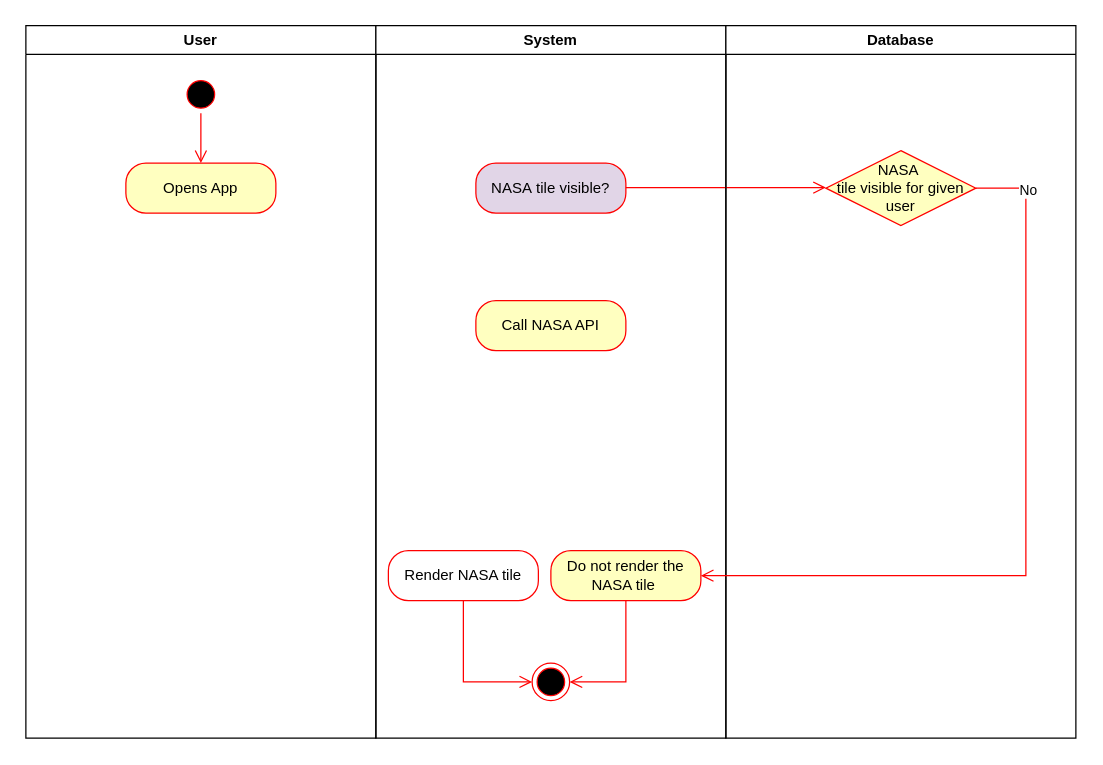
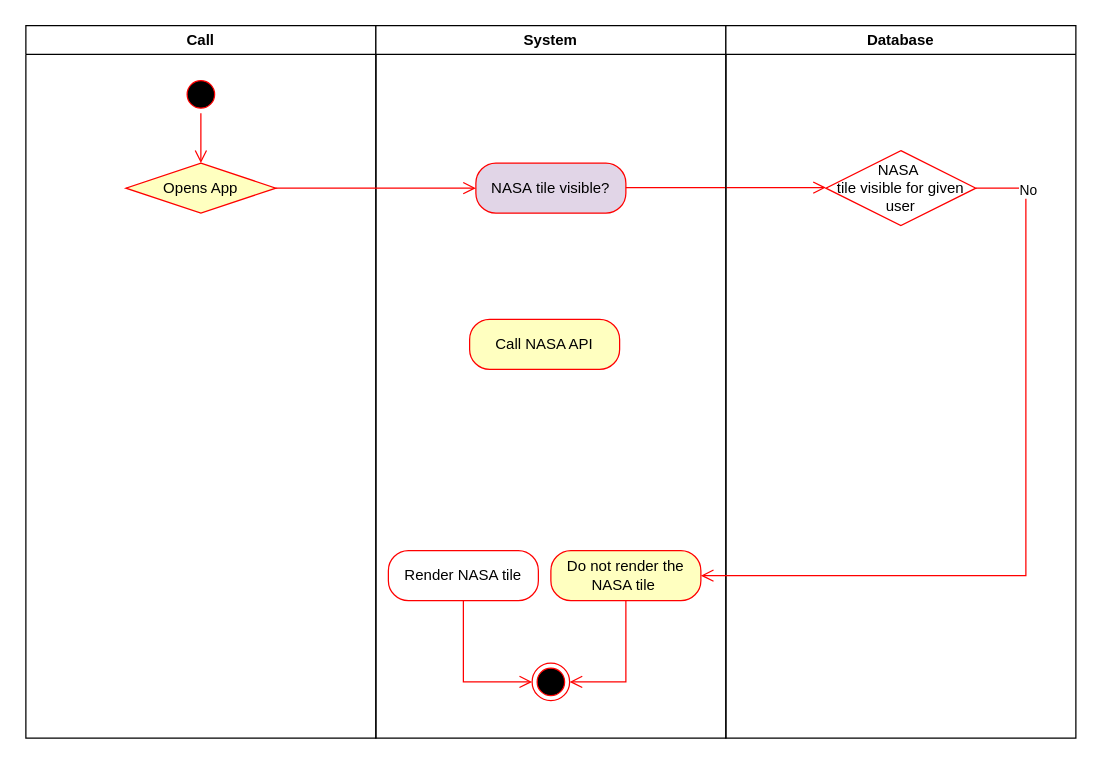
(201, 41) -> (201, 41)
(201, 188) -> (201, 188)
none -> (372, 188)
(901, 188) -> (901, 188)
(551, 326) -> (544, 344)
